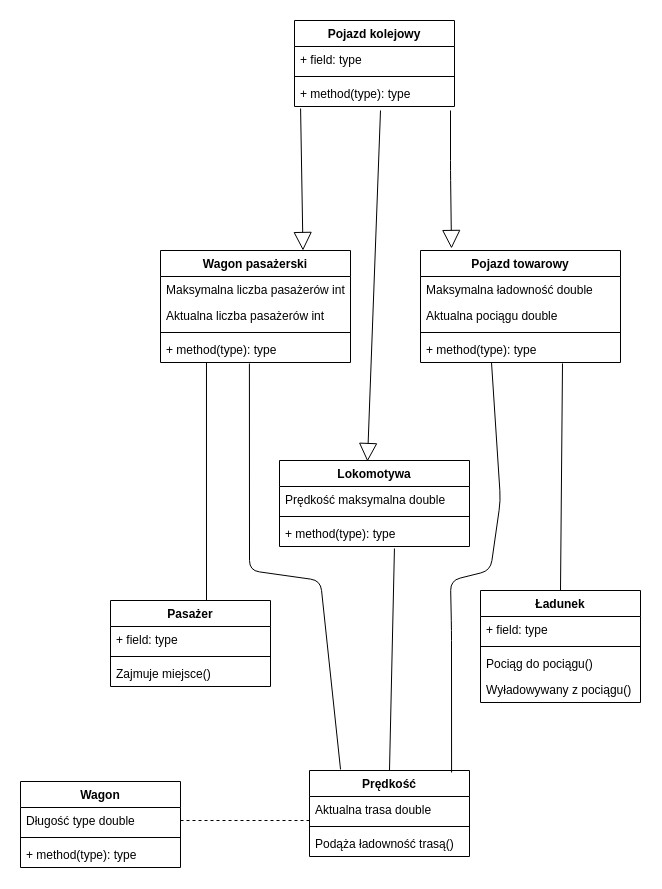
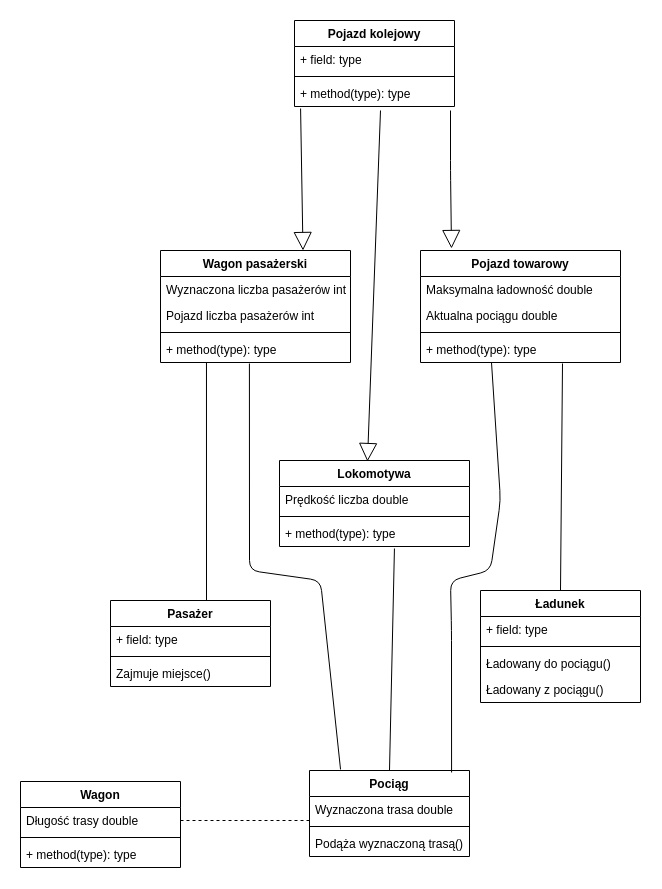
(259, 290) -> (261, 290)
(253, 316) -> (247, 316)
(366, 500) -> (351, 500)
(544, 664) -> (552, 664)
(562, 690) -> (549, 690)
(389, 784) -> (389, 784)
(379, 810) -> (388, 810)
(85, 821) -> (89, 821)
(393, 844) -> (396, 844)
